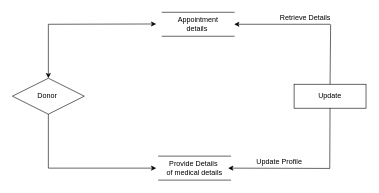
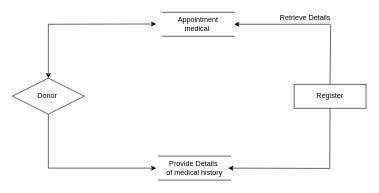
(198, 24) -> (198, 24)
(330, 96) -> (330, 96)
(279, 162) -> none
(195, 168) -> (195, 168)
